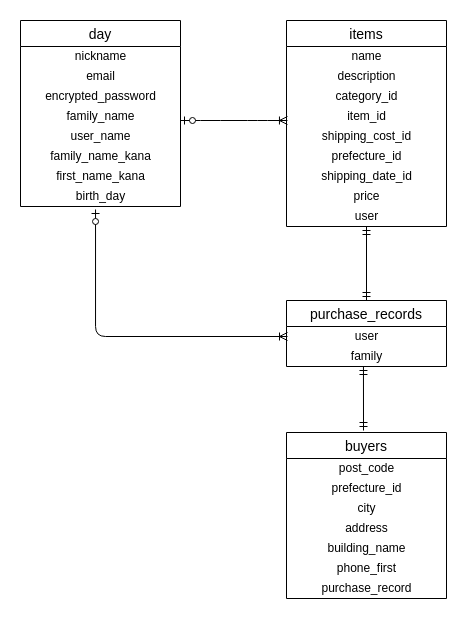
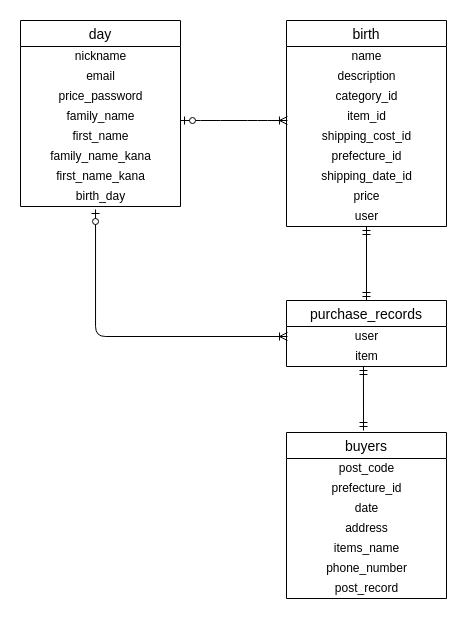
(366, 34) -> (366, 34)
(101, 97) -> (101, 97)
(101, 137) -> (101, 137)
(367, 357) -> (367, 357)
(367, 509) -> (367, 509)
(367, 549) -> (367, 549)
(367, 569) -> (367, 569)
(367, 589) -> (367, 589)
